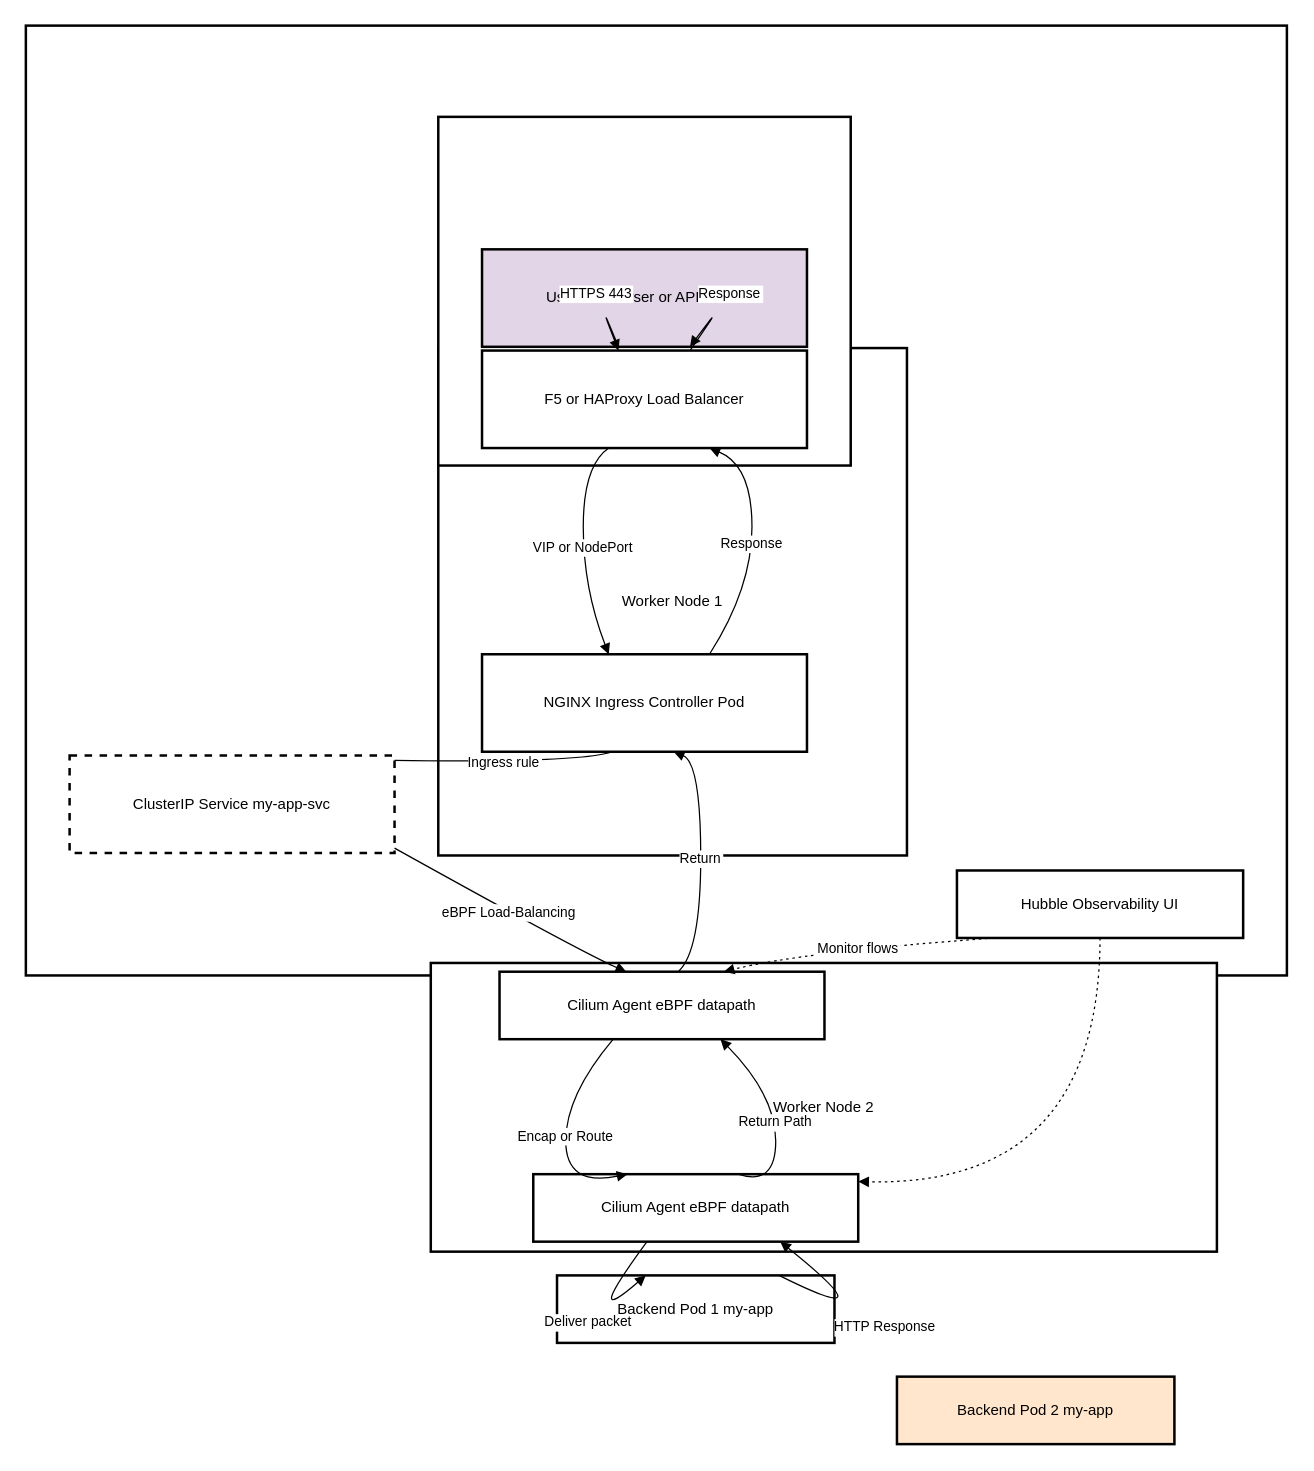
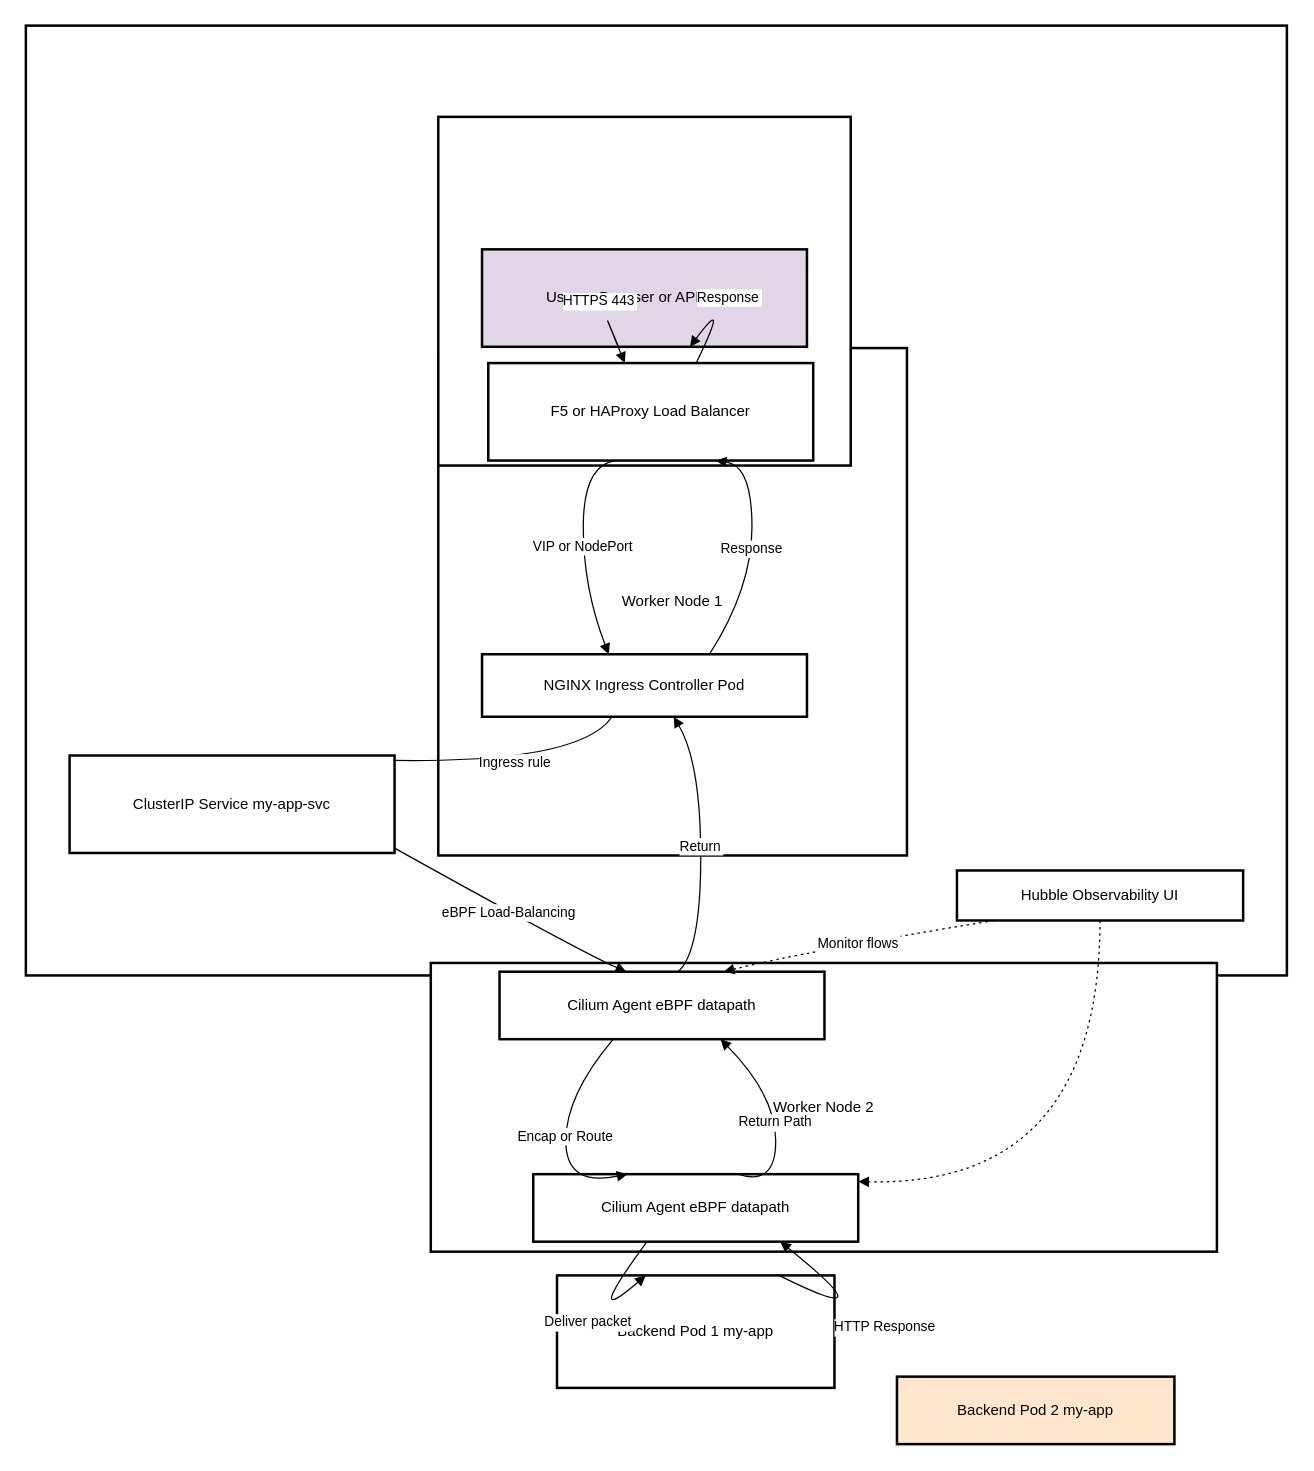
(644, 399) -> (651, 412)
(644, 703) -> (644, 686)
(232, 804) -> (232, 804)
(1100, 904) -> (1100, 896)
(696, 1309) -> (696, 1332)
